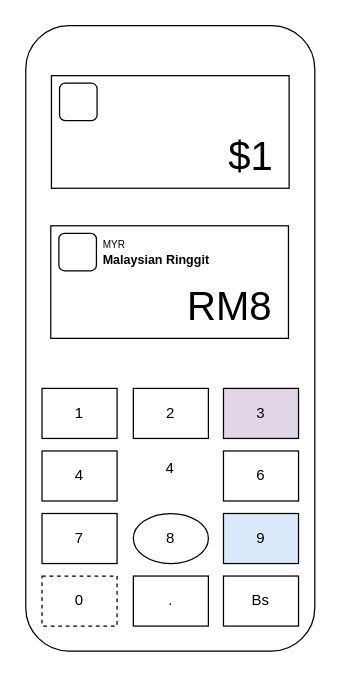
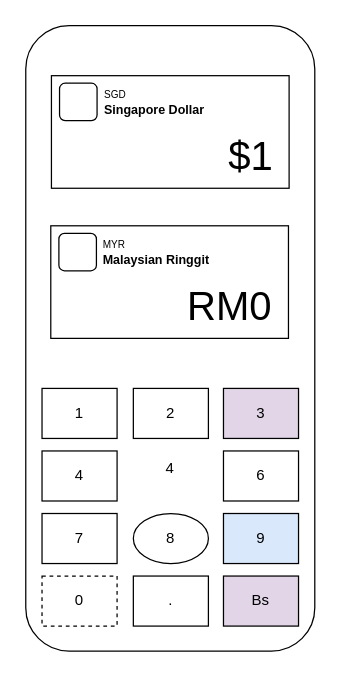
none -> (170, 97)
(238, 307) -> (238, 307)
(261, 601) -> (261, 601)
